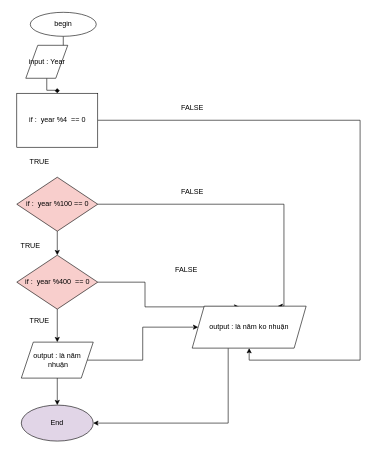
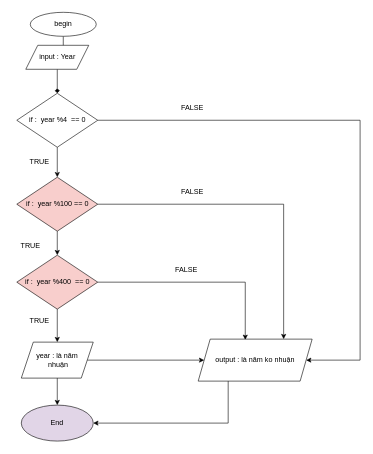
(47, 62) -> (57, 57)
(57, 120) -> (57, 120)
none -> (57, 171)
(249, 327) -> (255, 360)
(57, 360) -> (57, 360)
